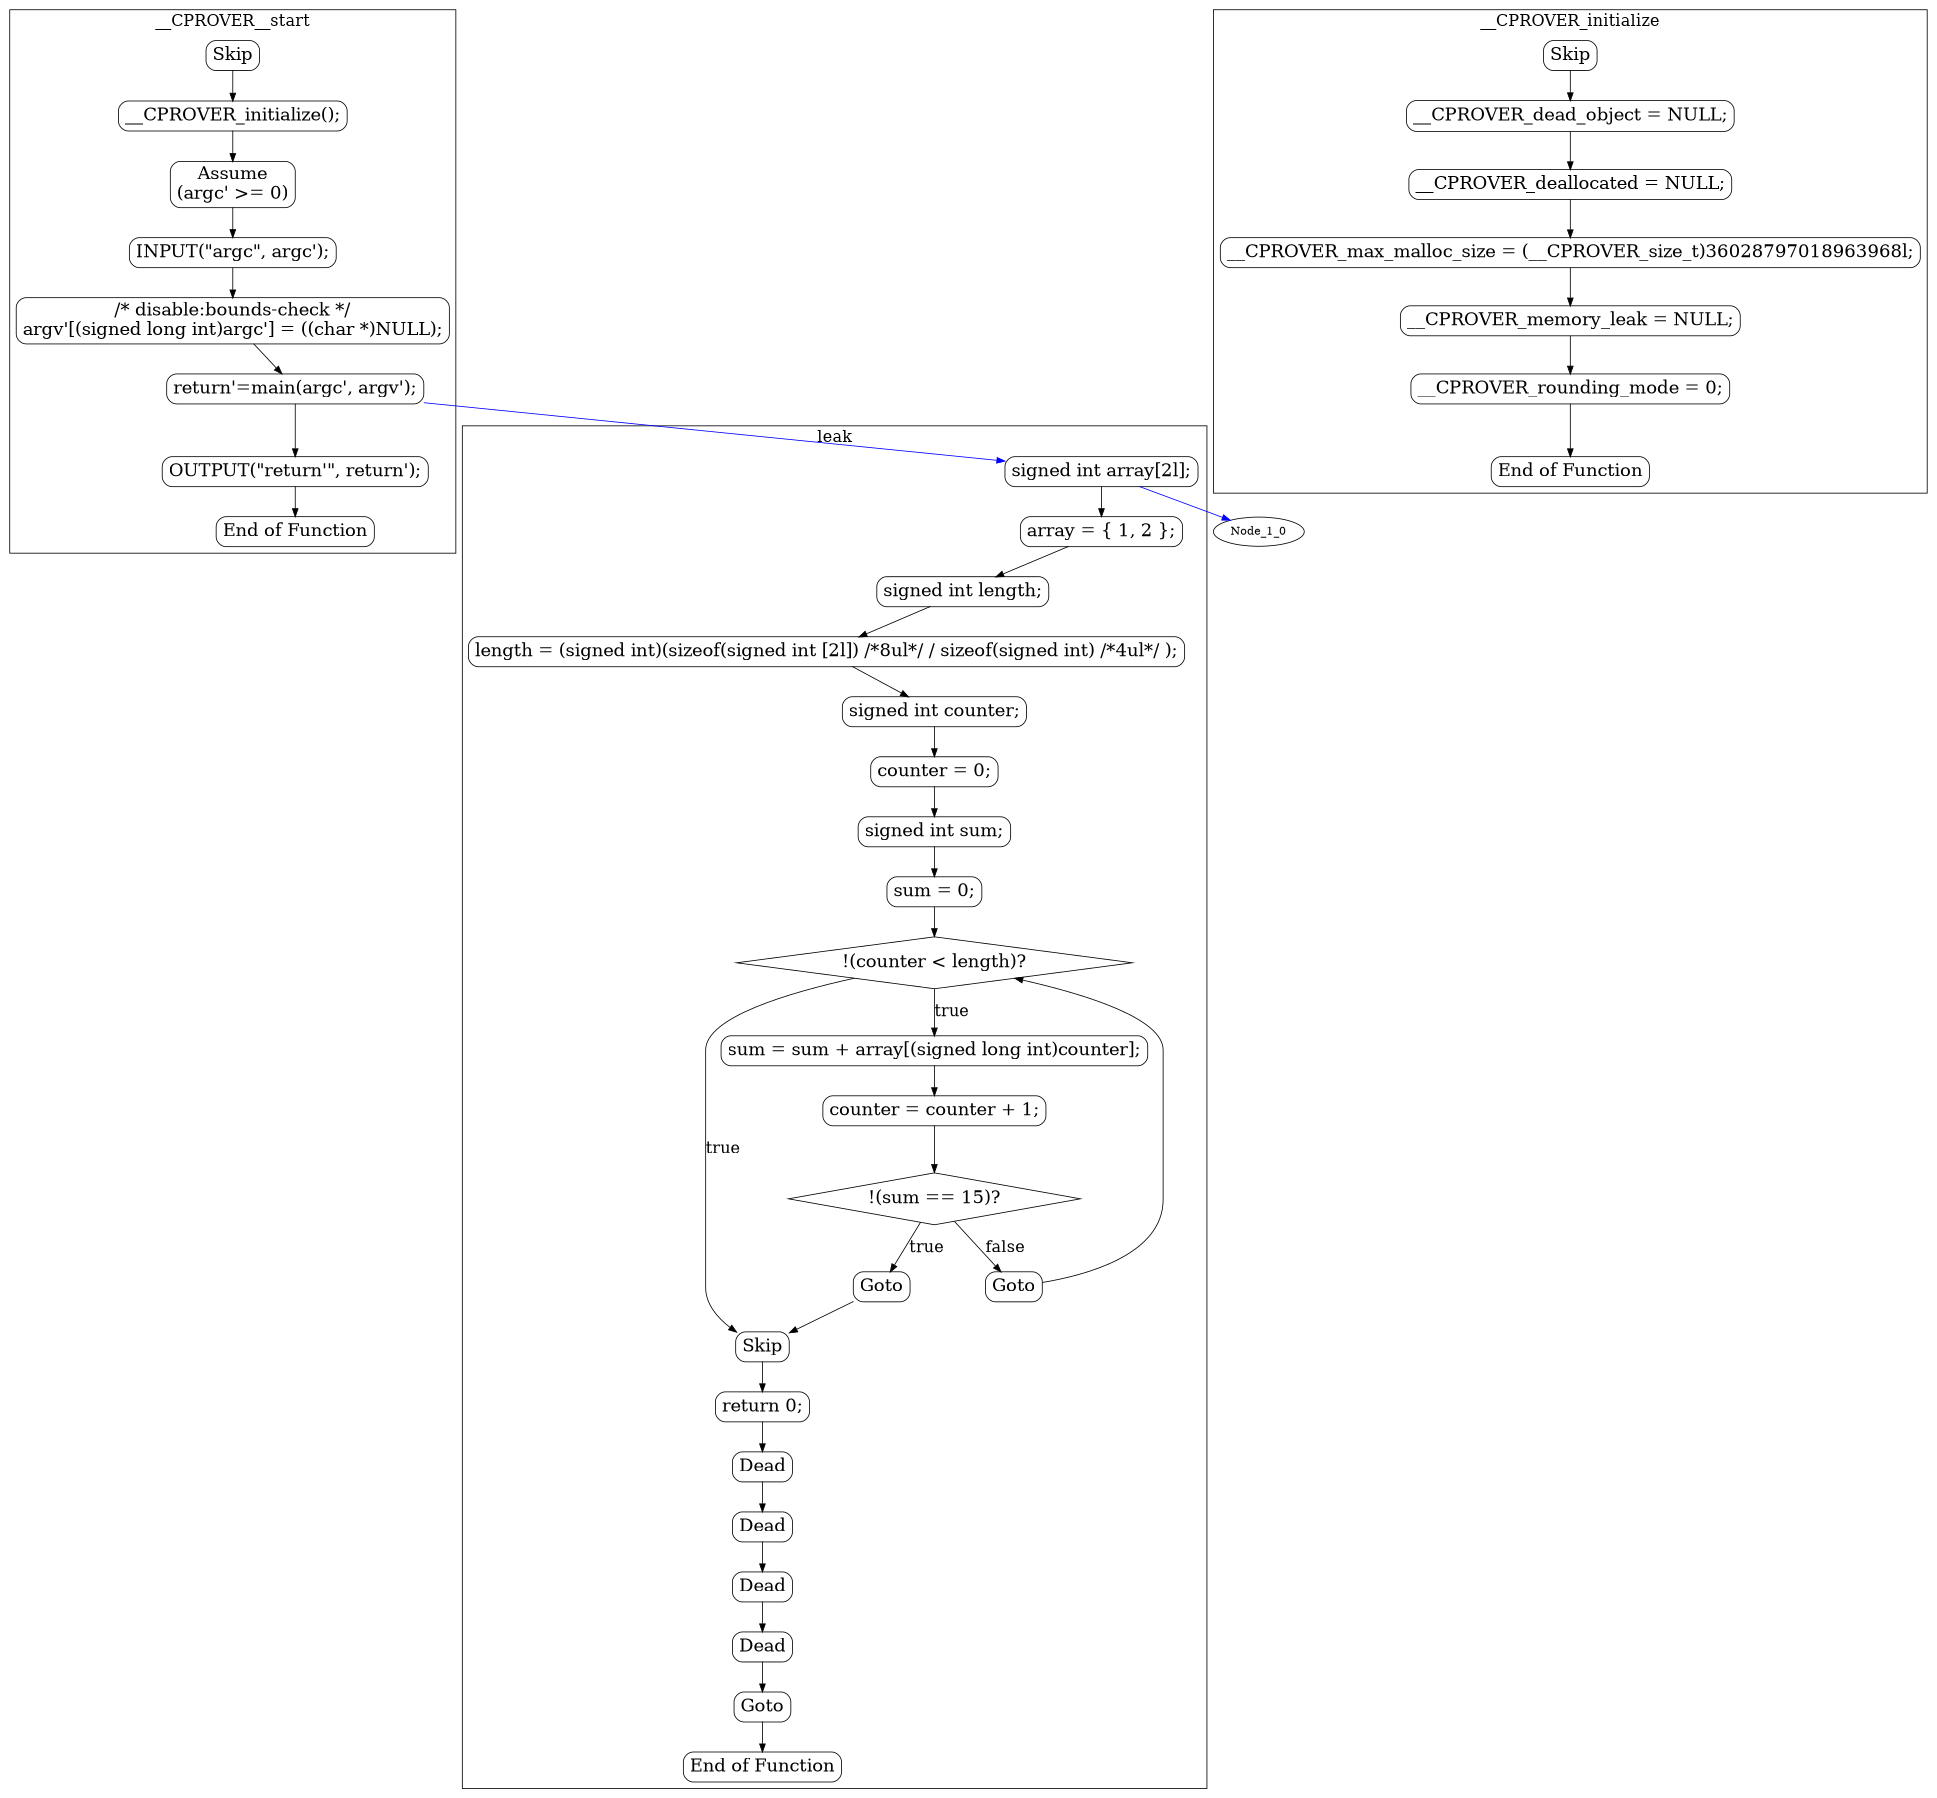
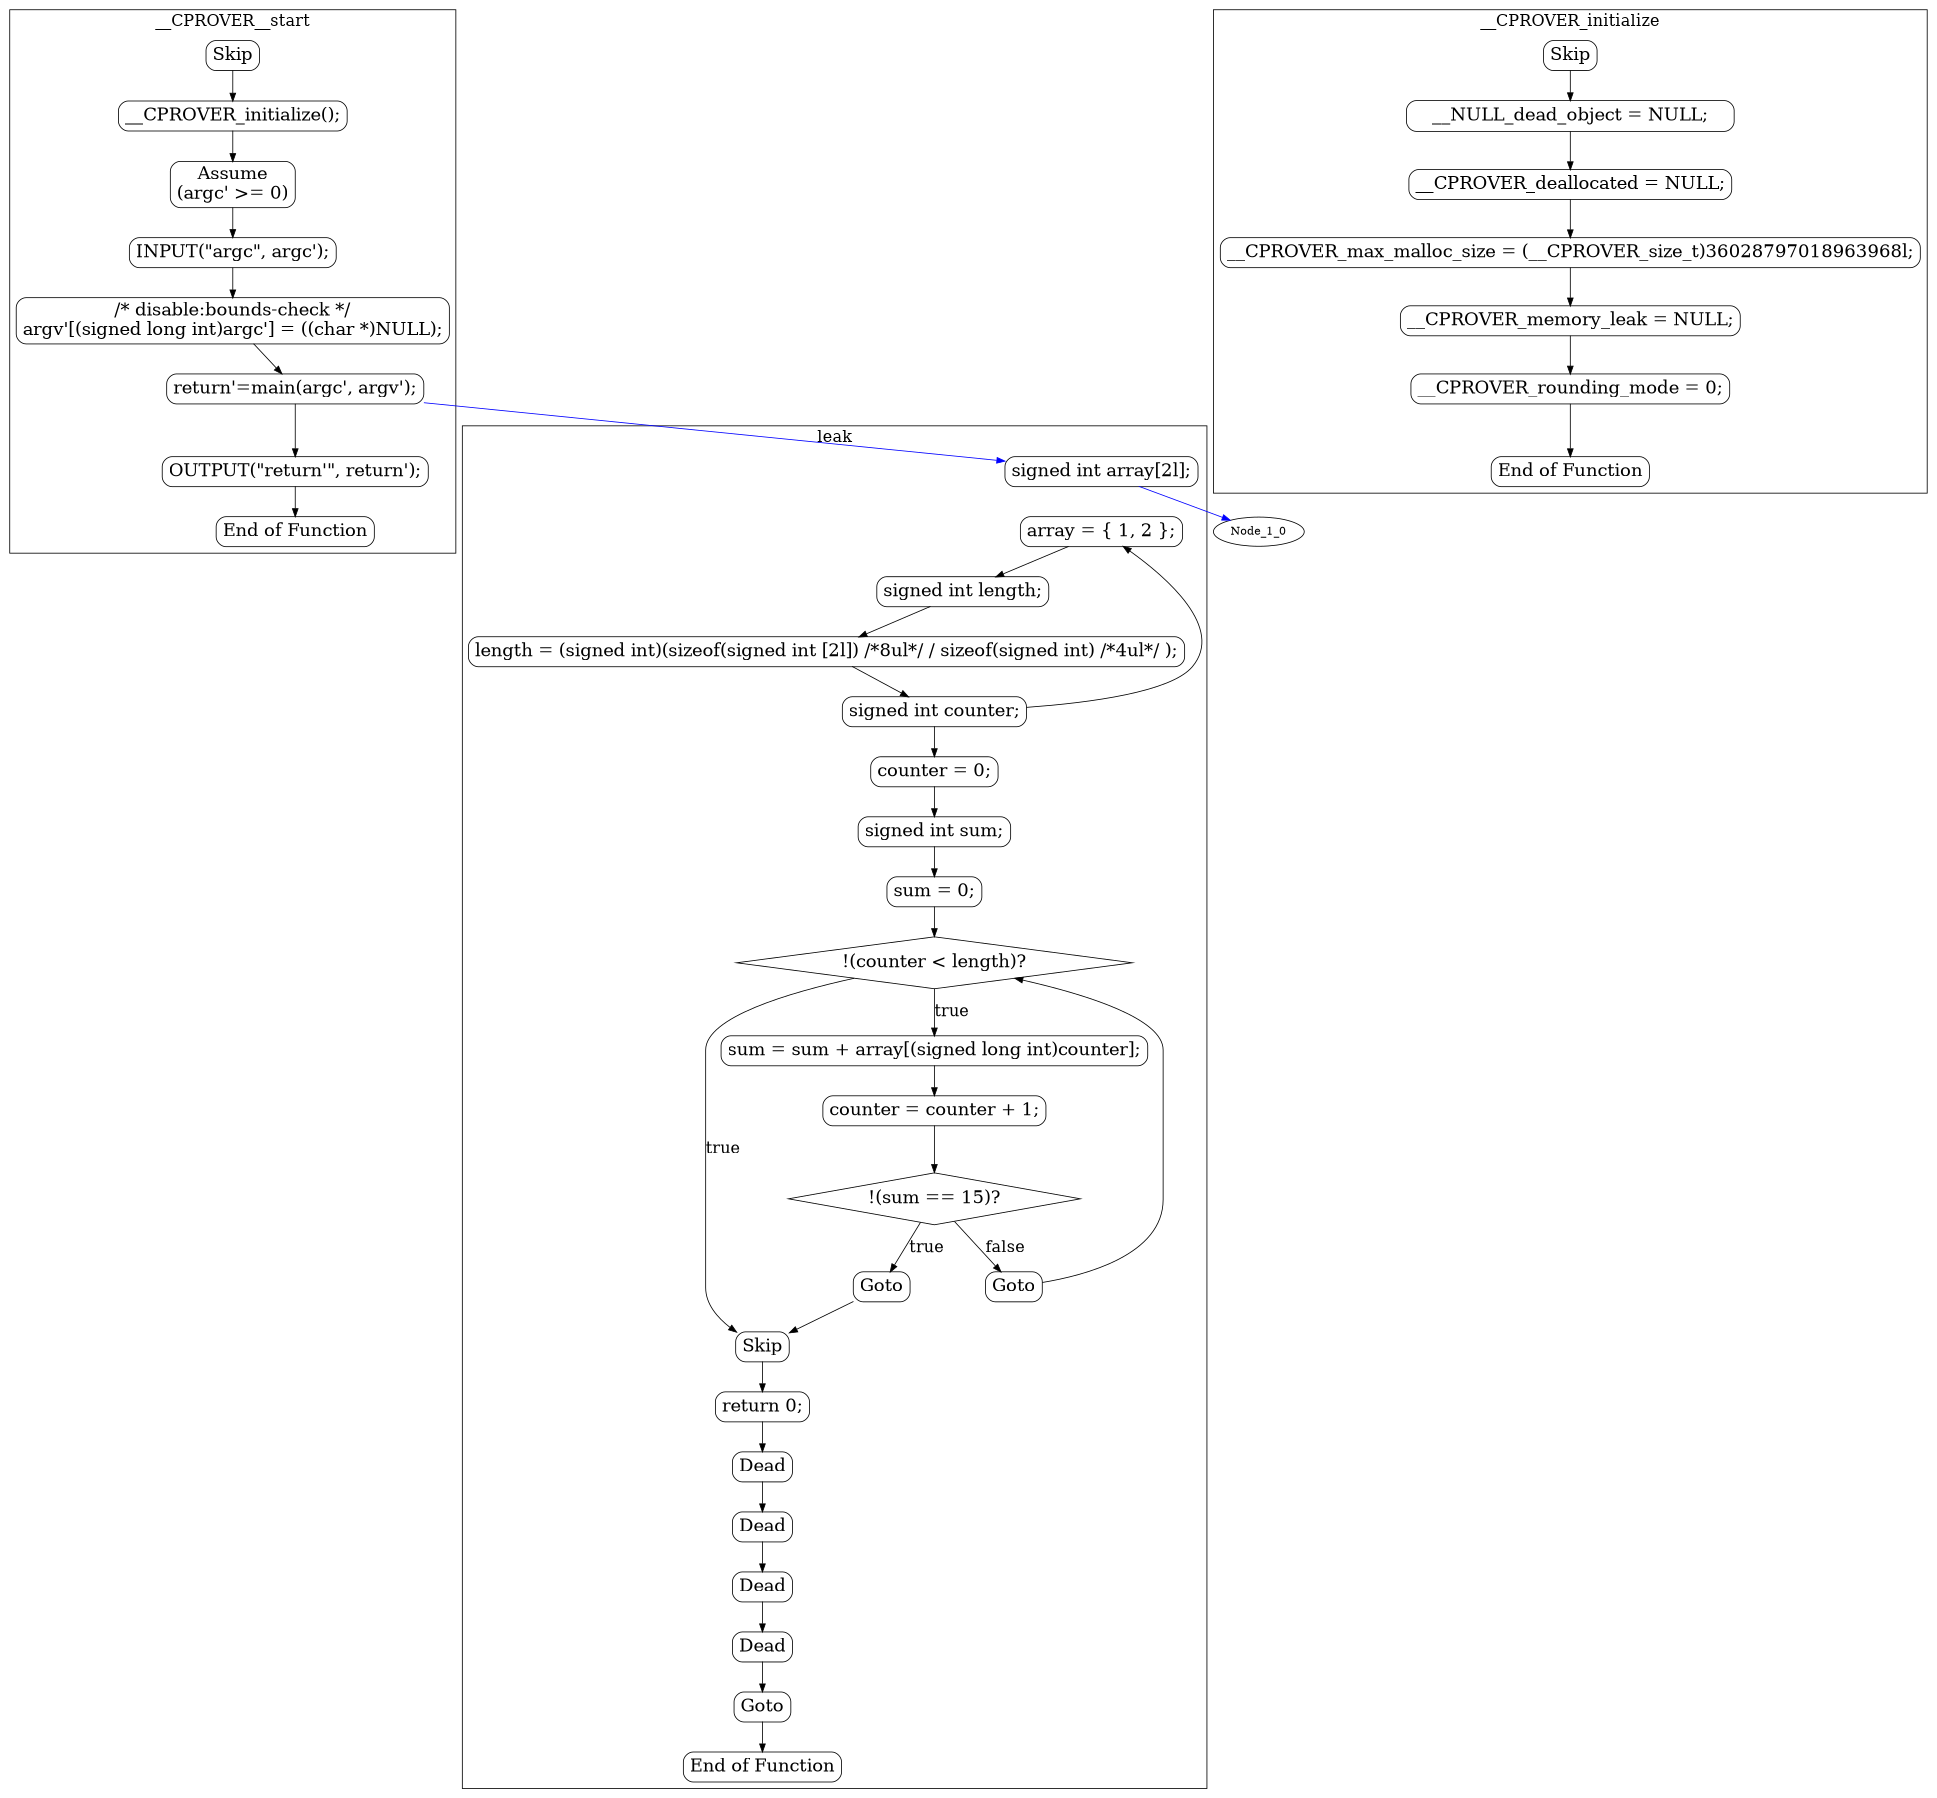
(1570, 116) -> (1570, 116)
(1101, 497) -> (1182, 675)
